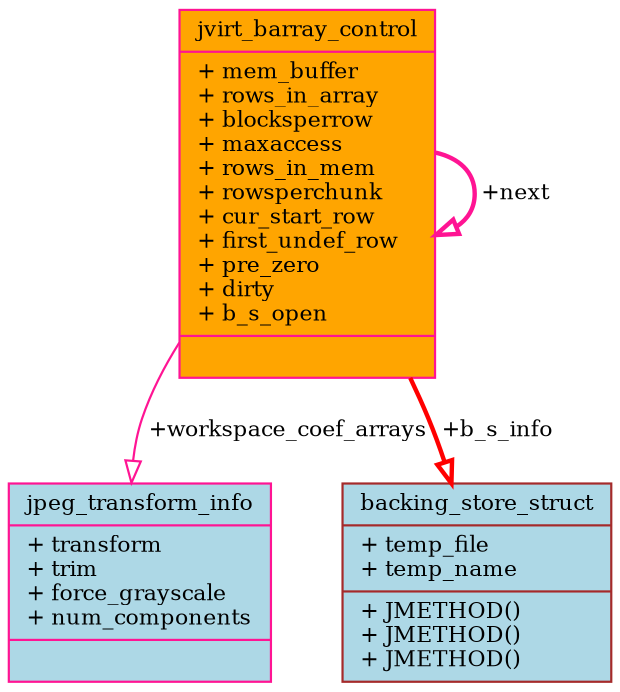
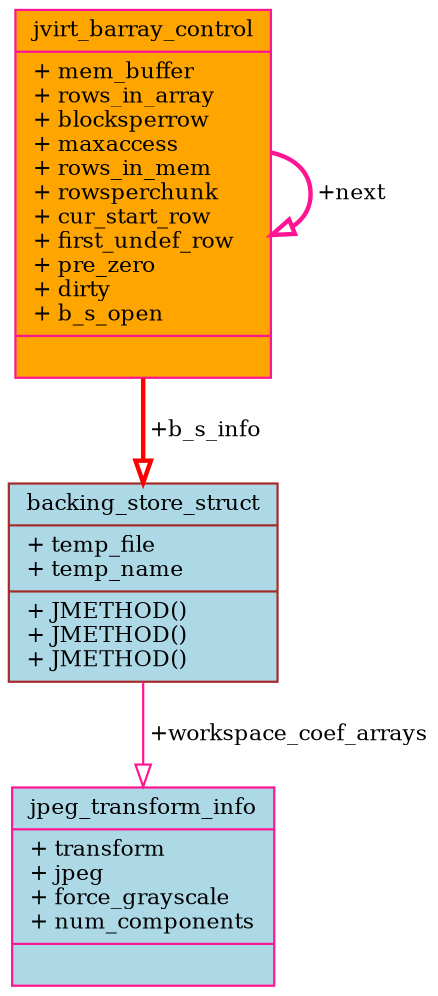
(150, 399) -> (143, 723)
(63, 569) -> (67, 873)
